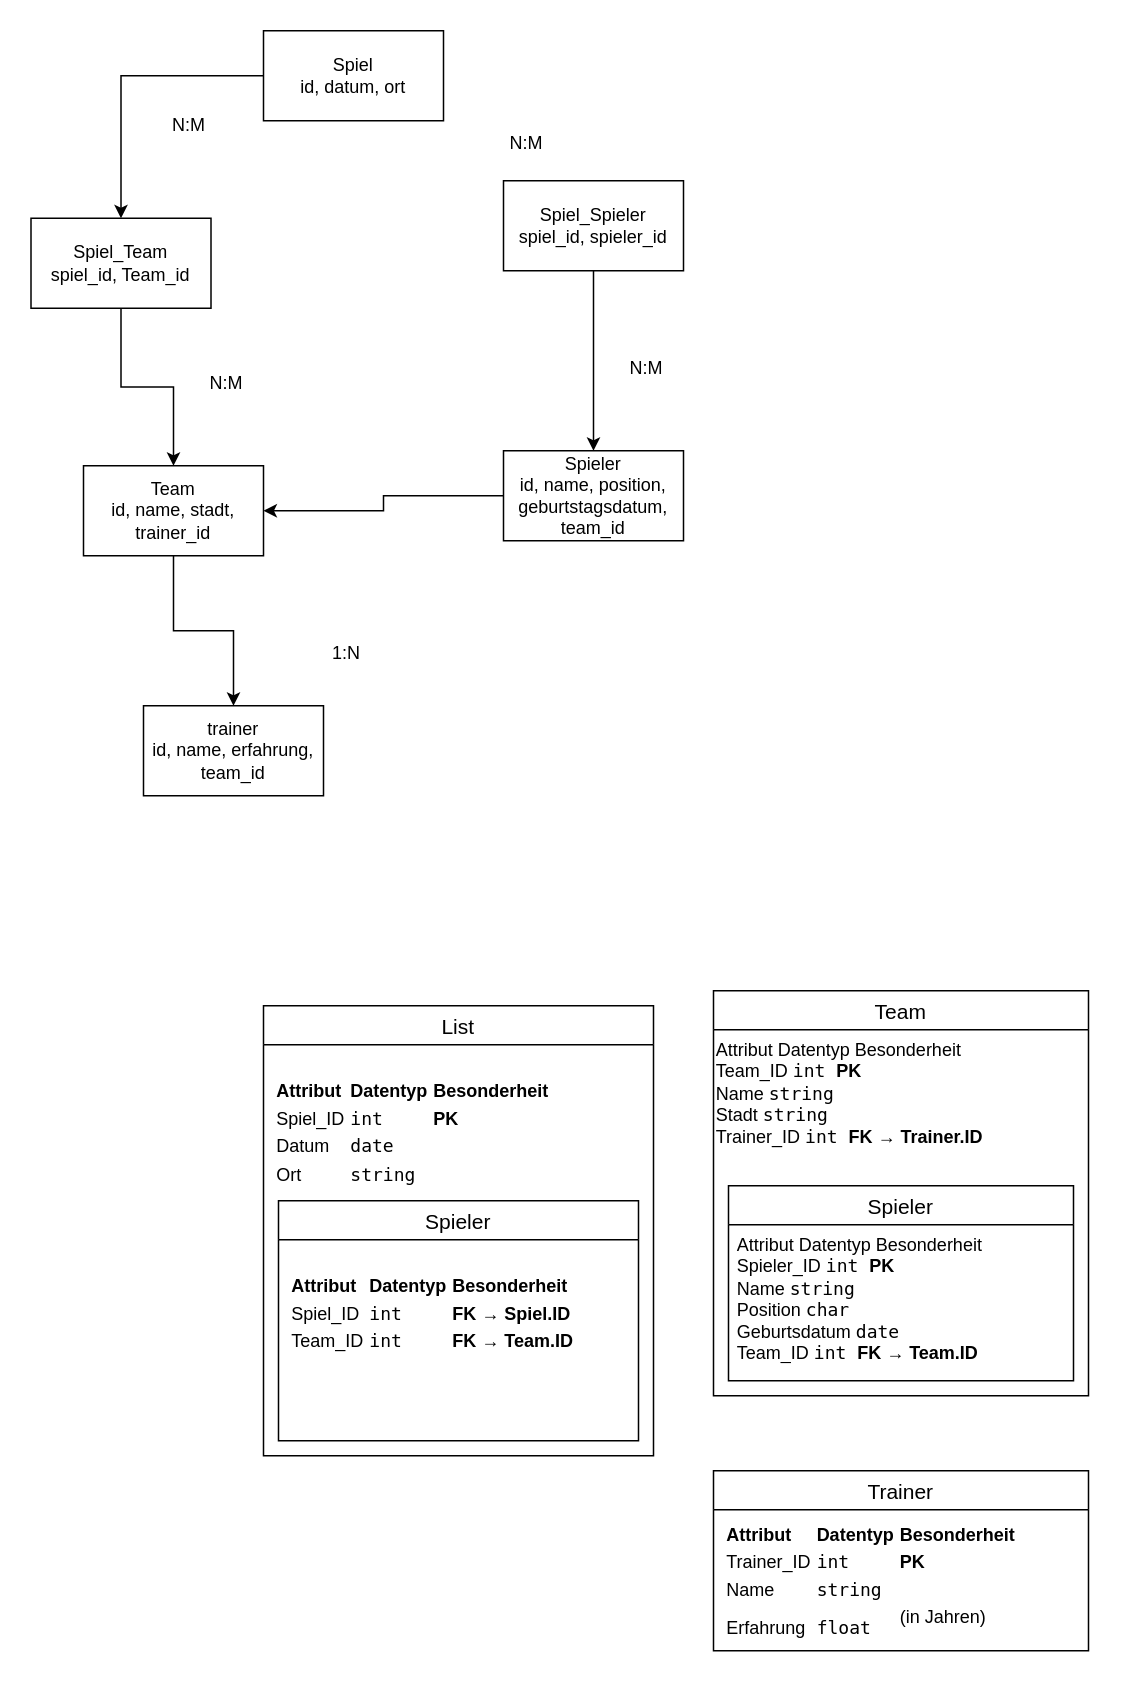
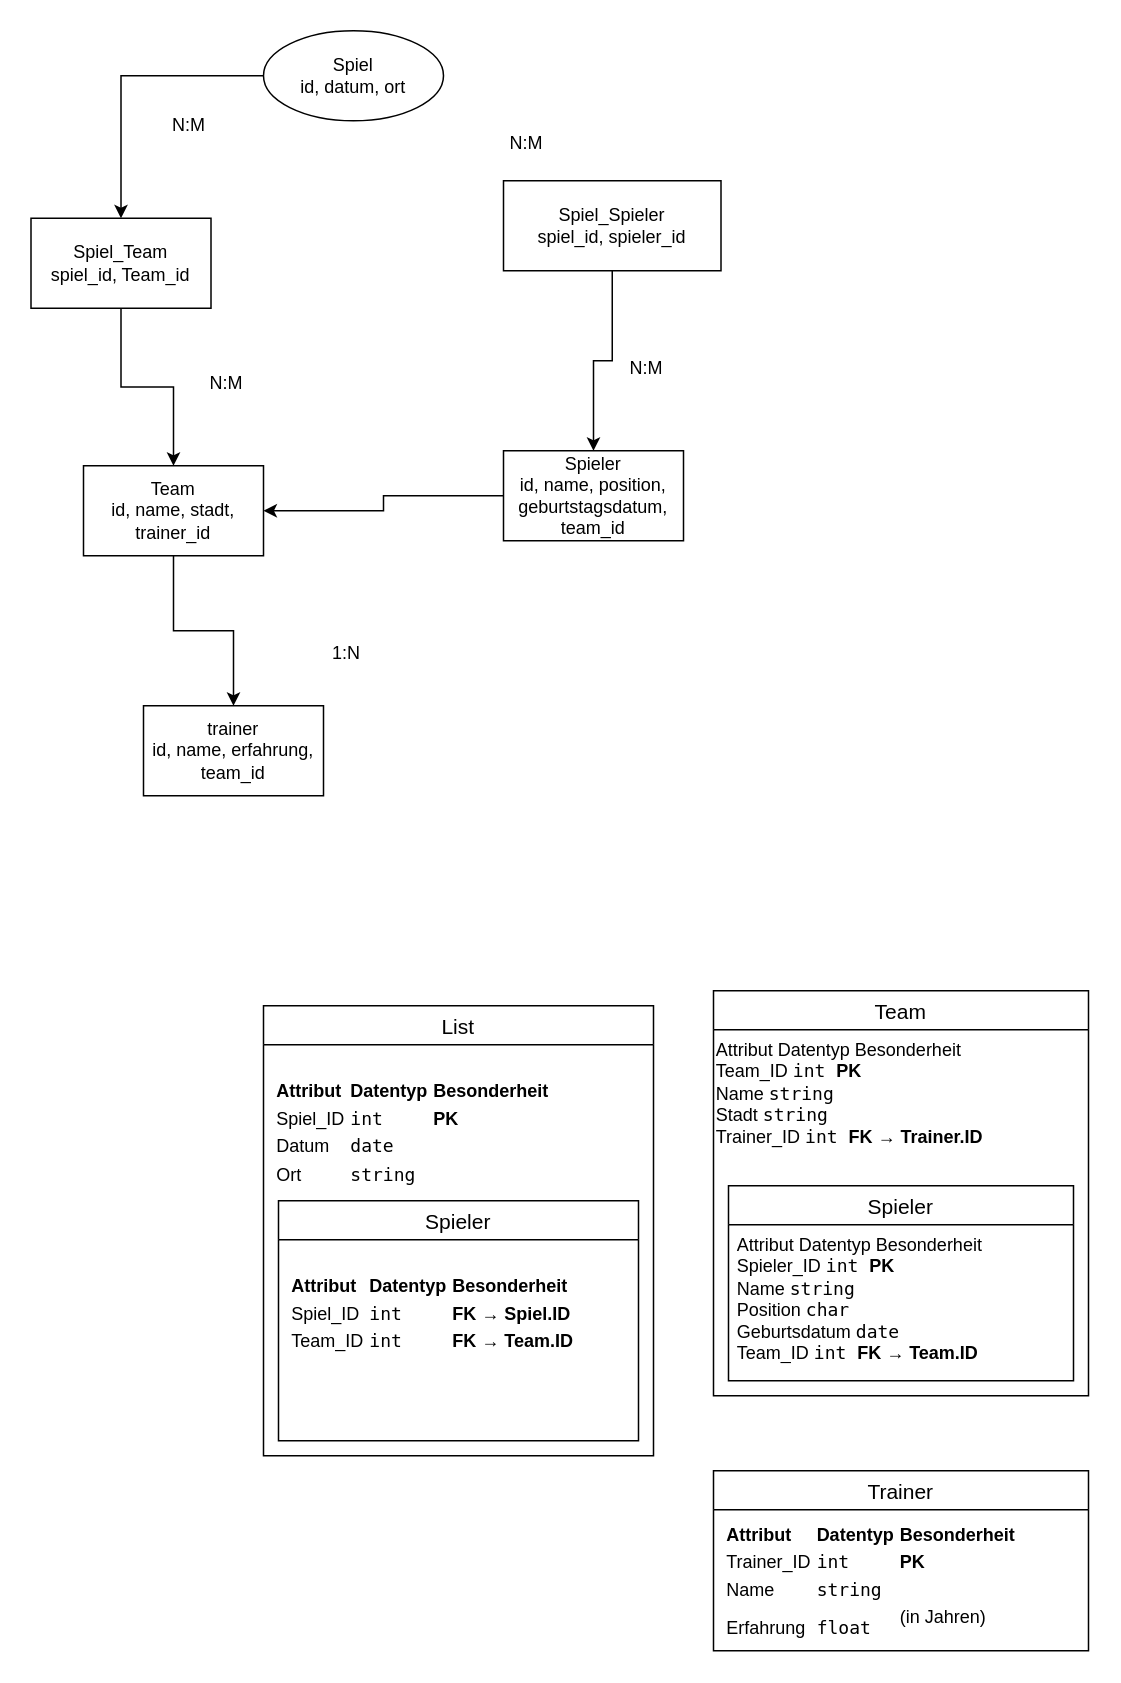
(353, 76) -> (353, 76)
(593, 226) -> (612, 226)
